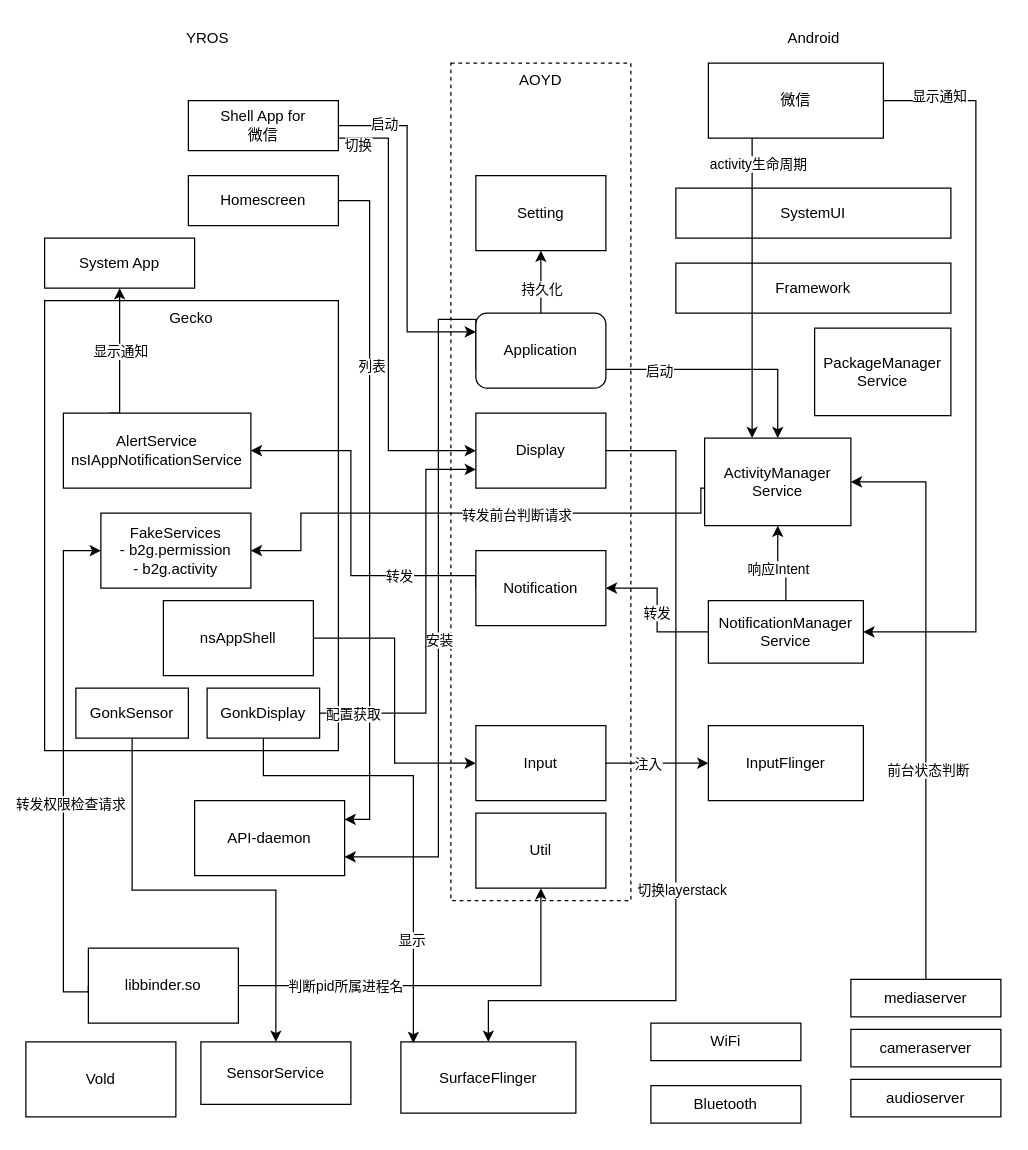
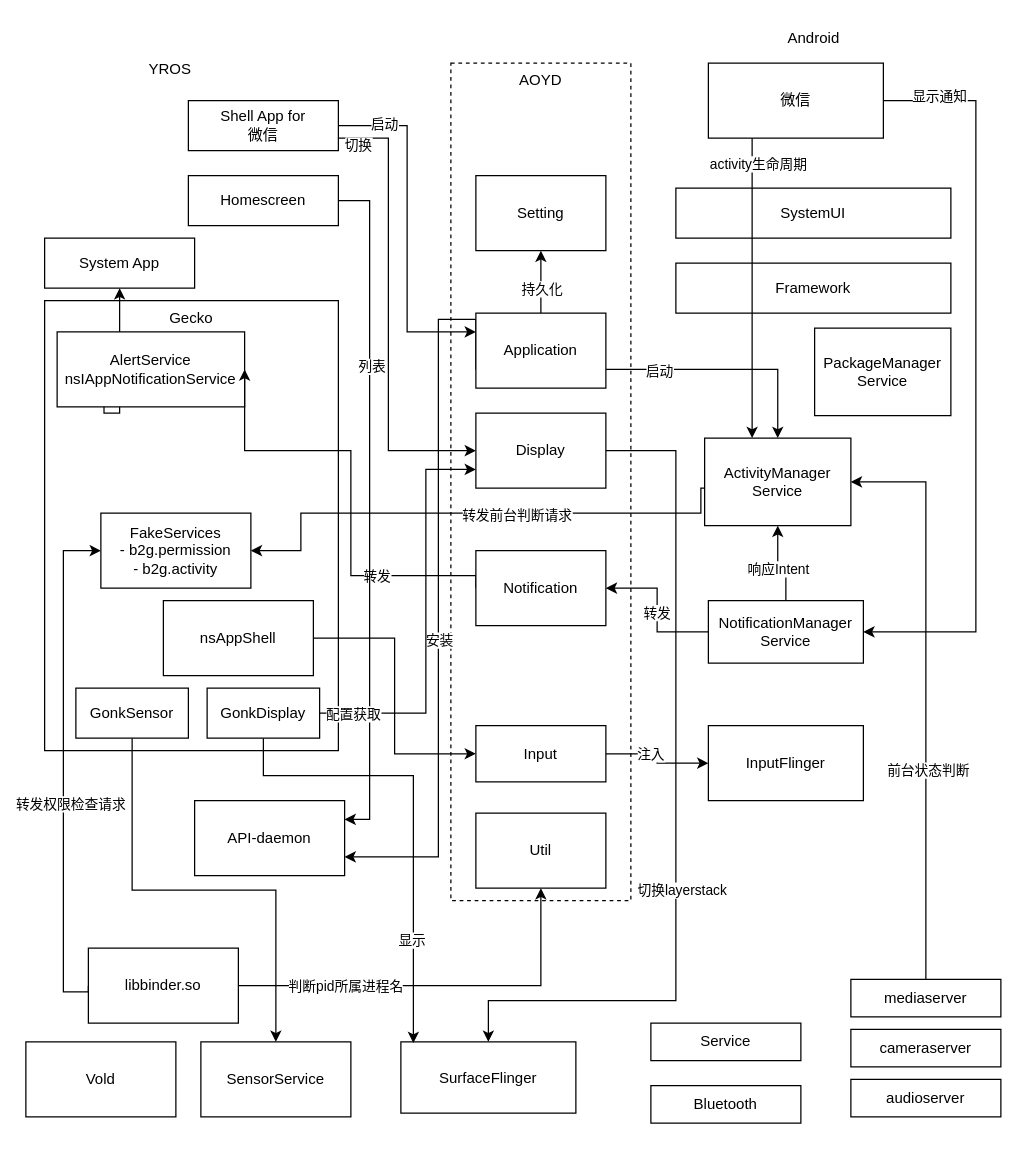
(207, 38) -> (169, 69)
(541, 351) -> (541, 351)
(157, 451) -> (151, 369)
(541, 763) -> (541, 754)
(726, 1042) -> (726, 1042)
(276, 1073) -> (276, 1079)
